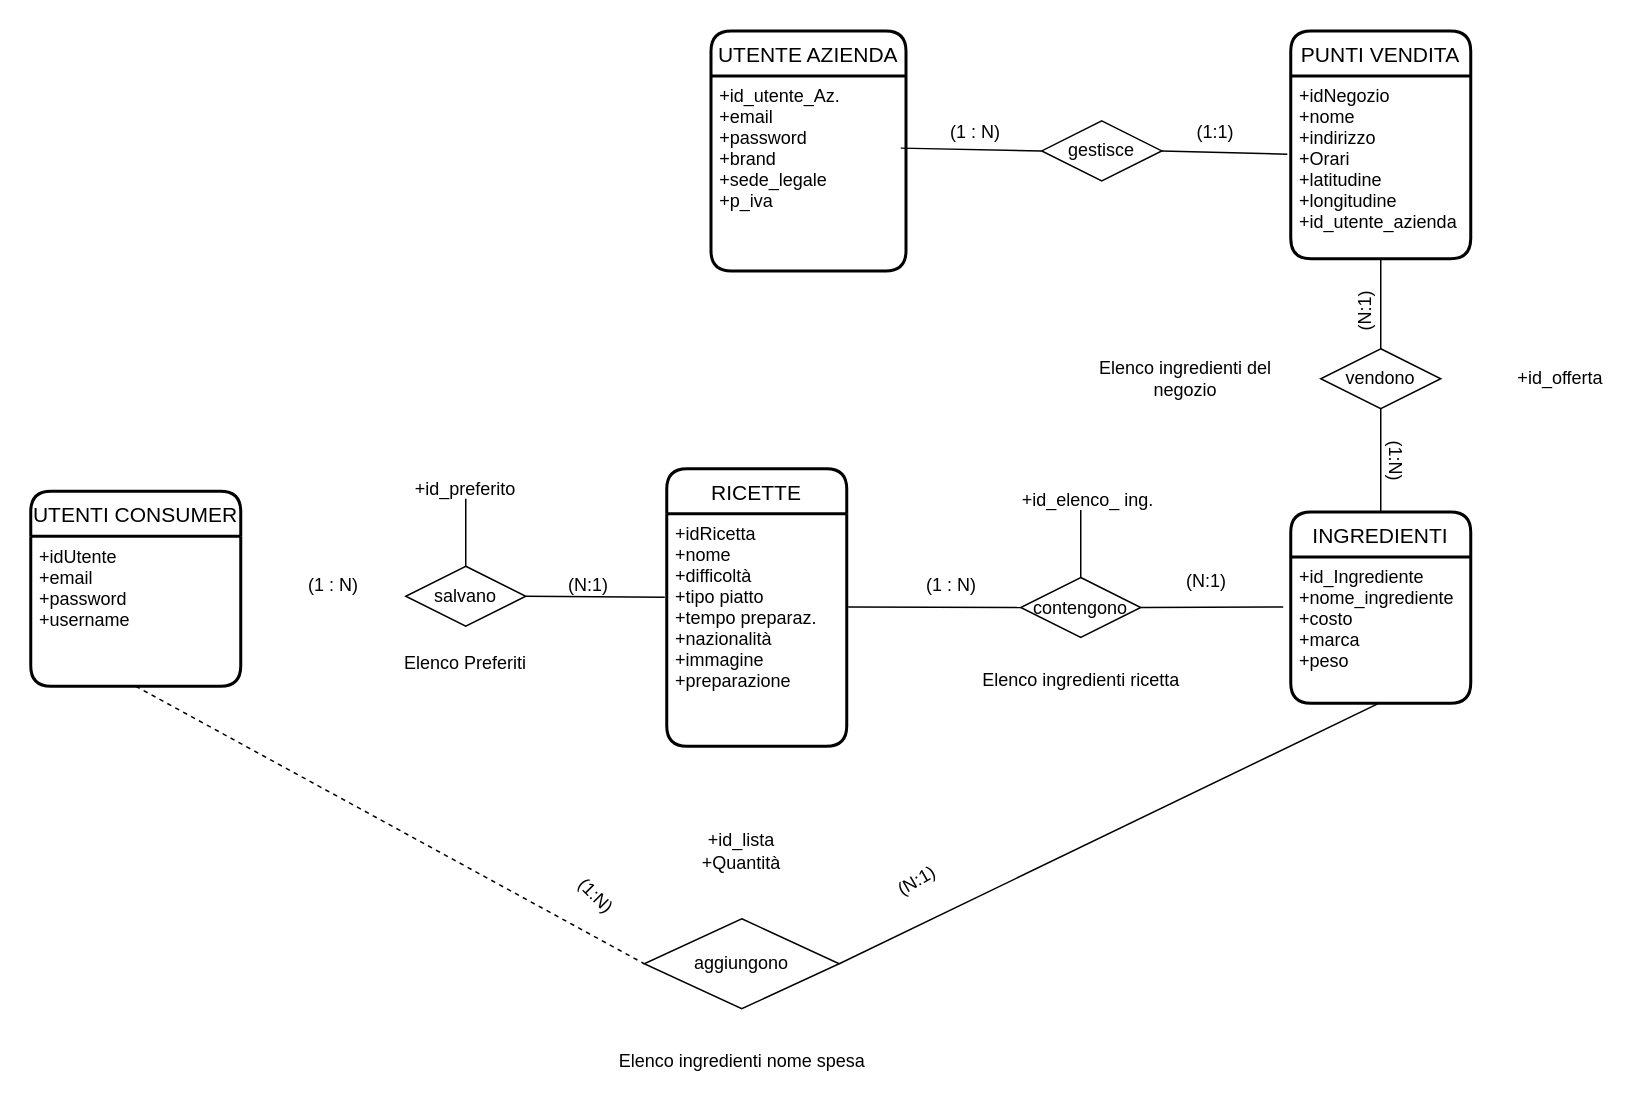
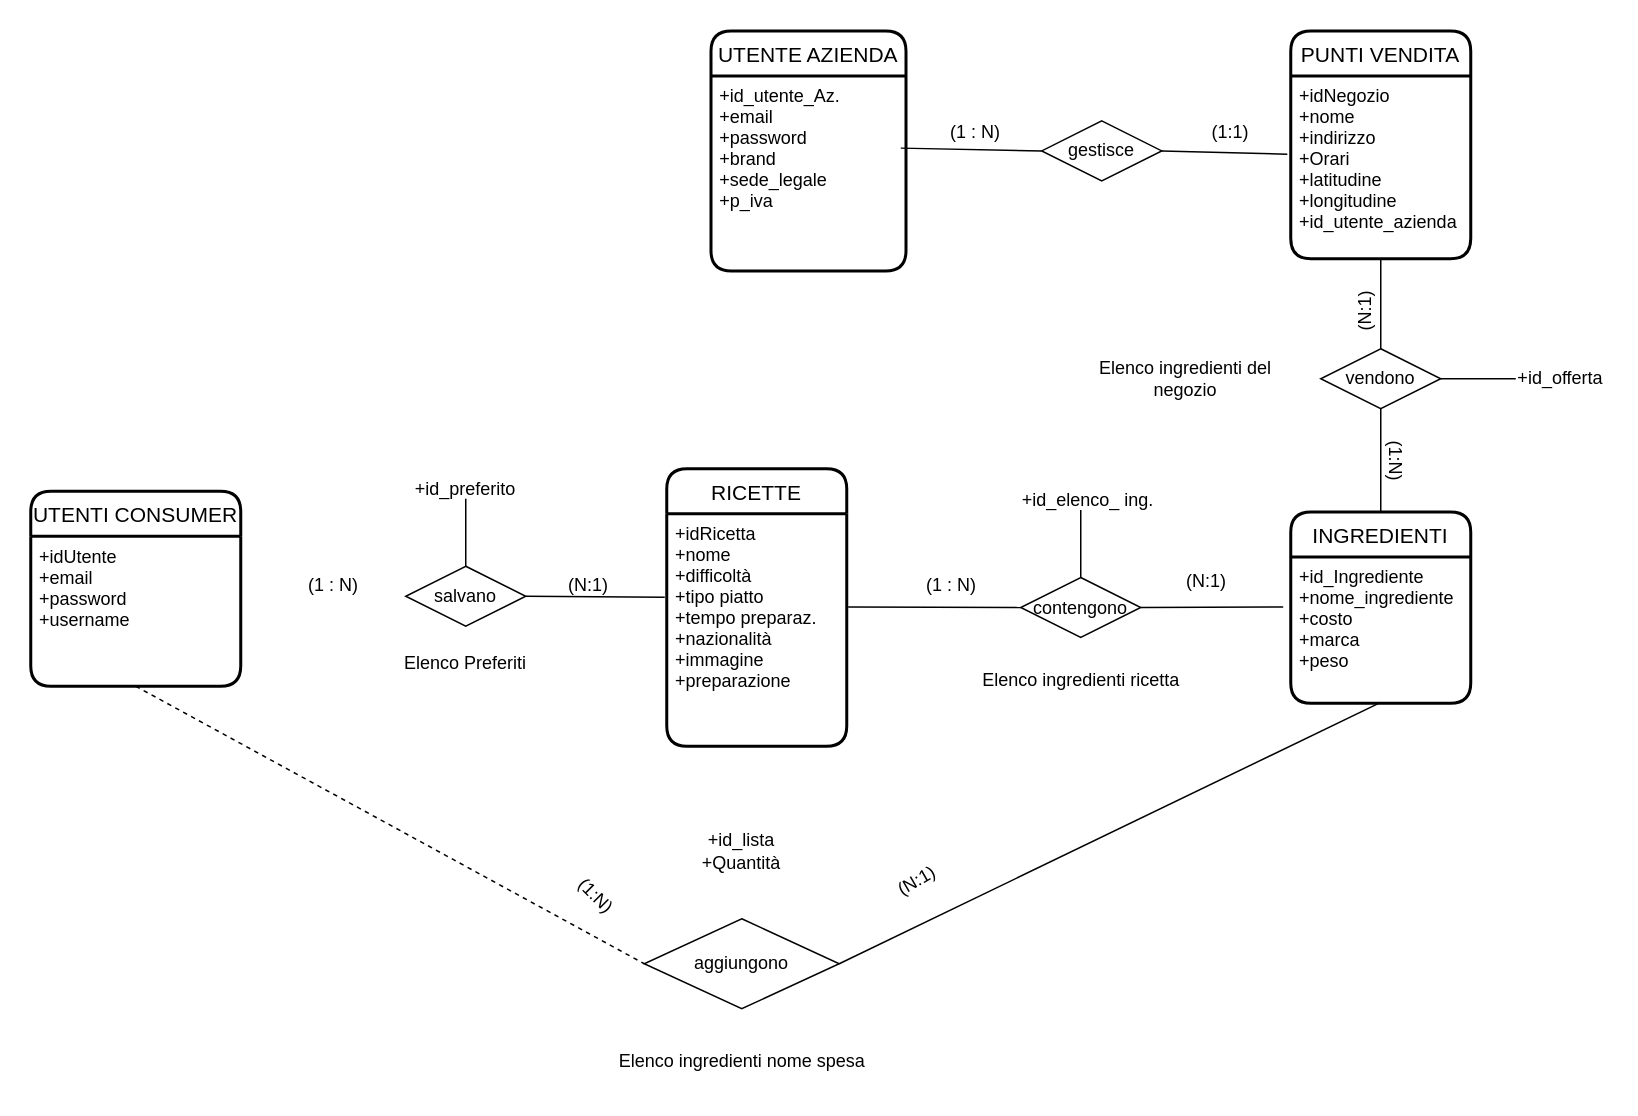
(1216, 133) -> (1231, 133)
none -> (1478, 379)
